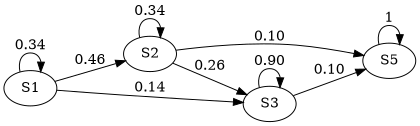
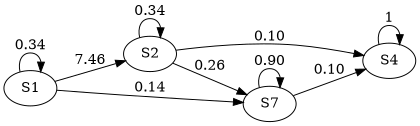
(90, 60) -> (90, 60)
(389, 61) -> (389, 61)
(270, 104) -> (270, 104)
